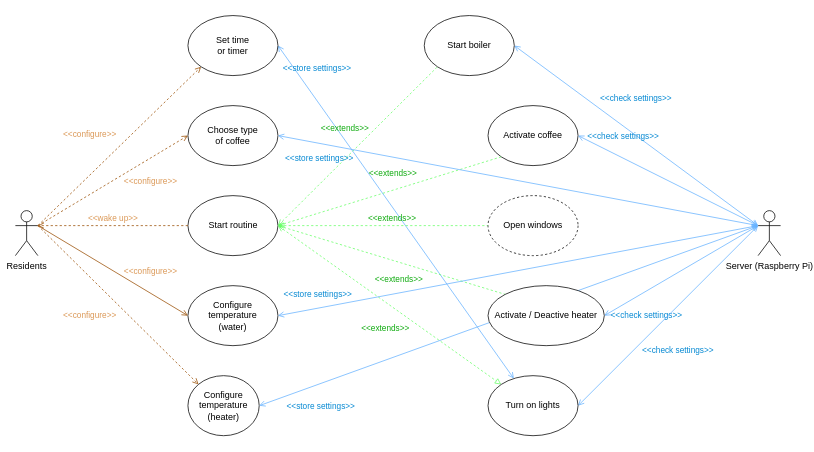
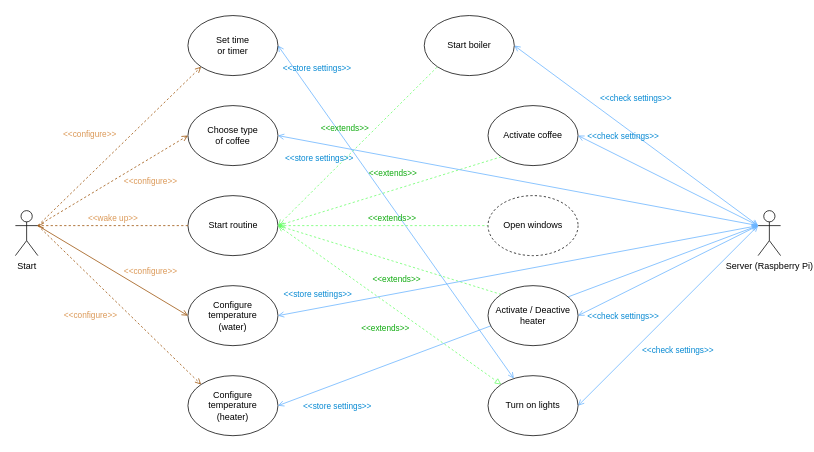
(27, 266) -> (27, 266)
(546, 315) -> (533, 315)
(224, 405) -> (233, 405)
